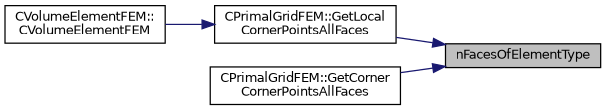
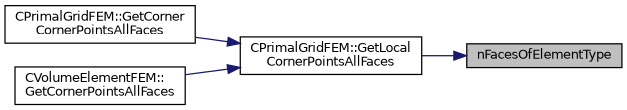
(85, 24) -> (100, 86)
(417, 70) -> (211, 39)
